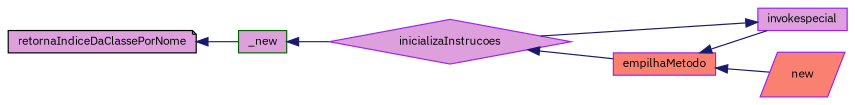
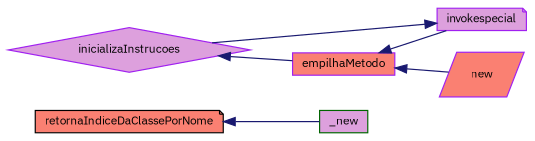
(803, 19) -> (482, 19)
(102, 42) -> (129, 122)
(314, 42) -> none
